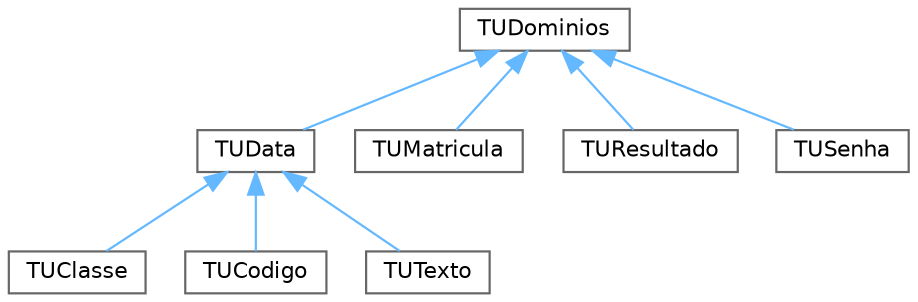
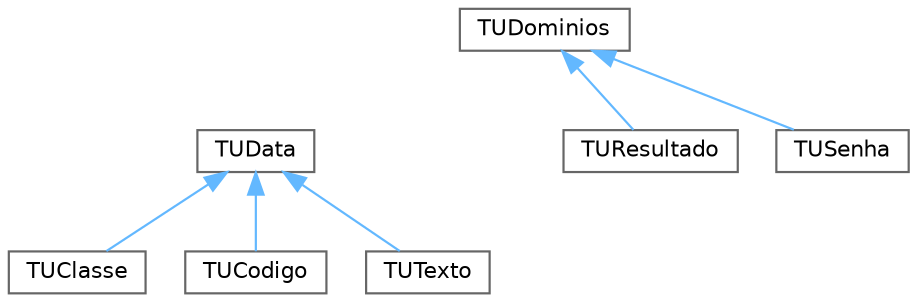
(390, 94) -> none
(439, 151) -> none
